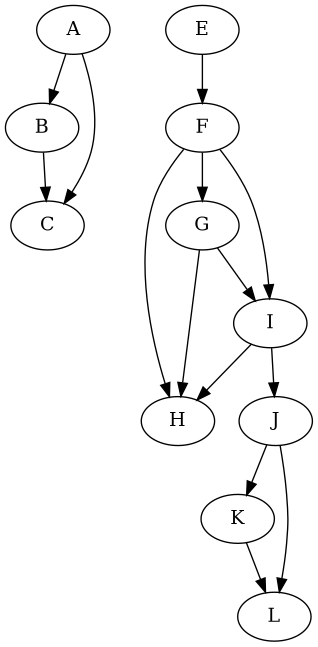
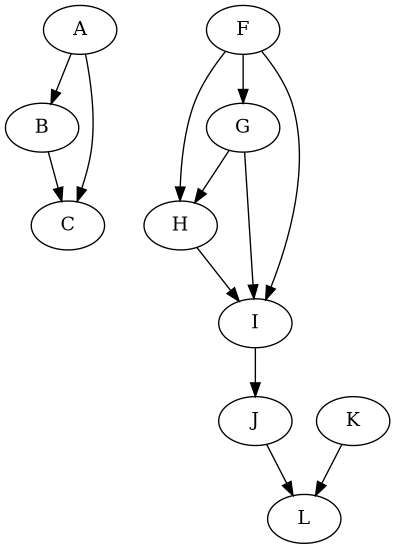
(202, 30) -> none
(229, 367) -> (214, 269)
(259, 464) -> none
